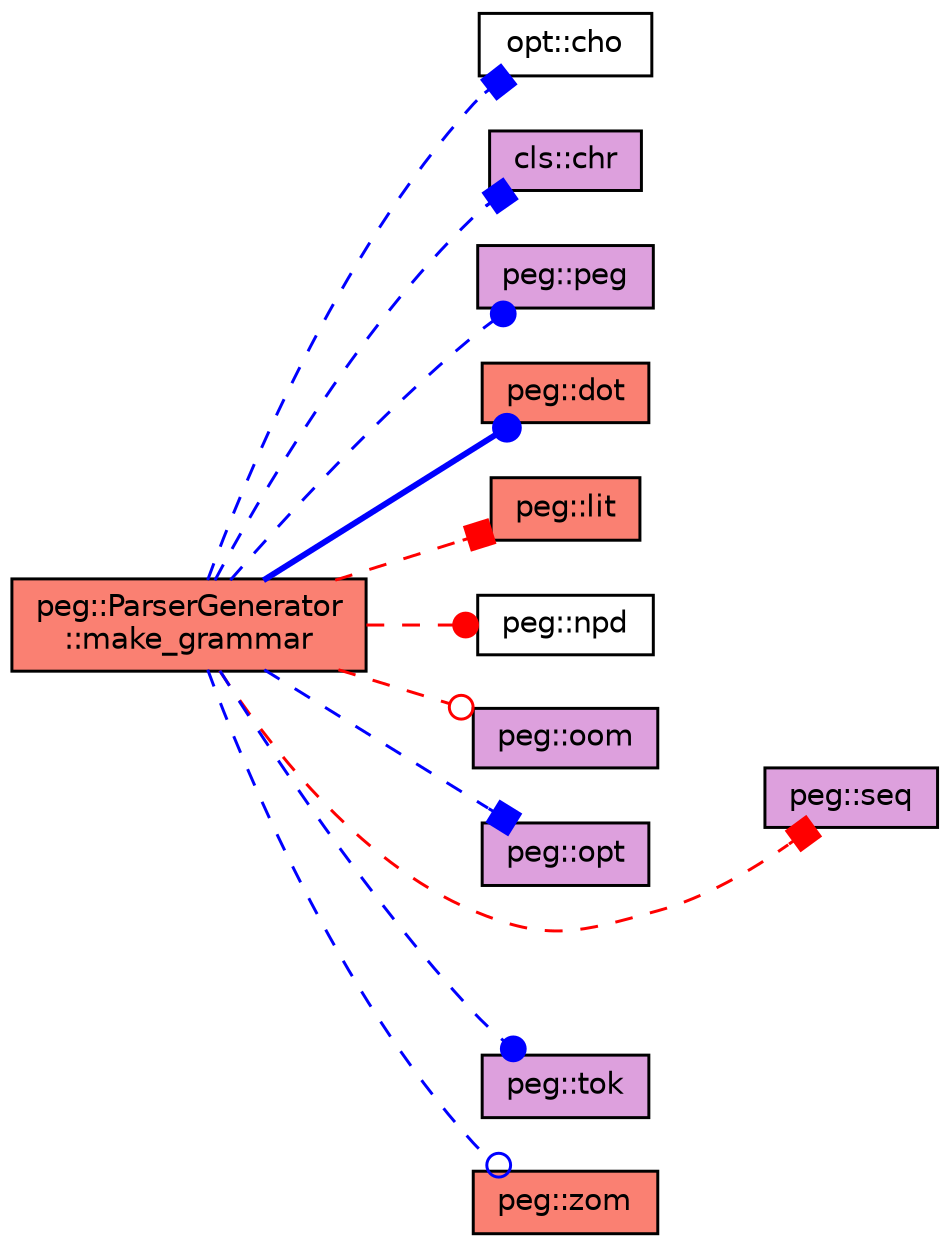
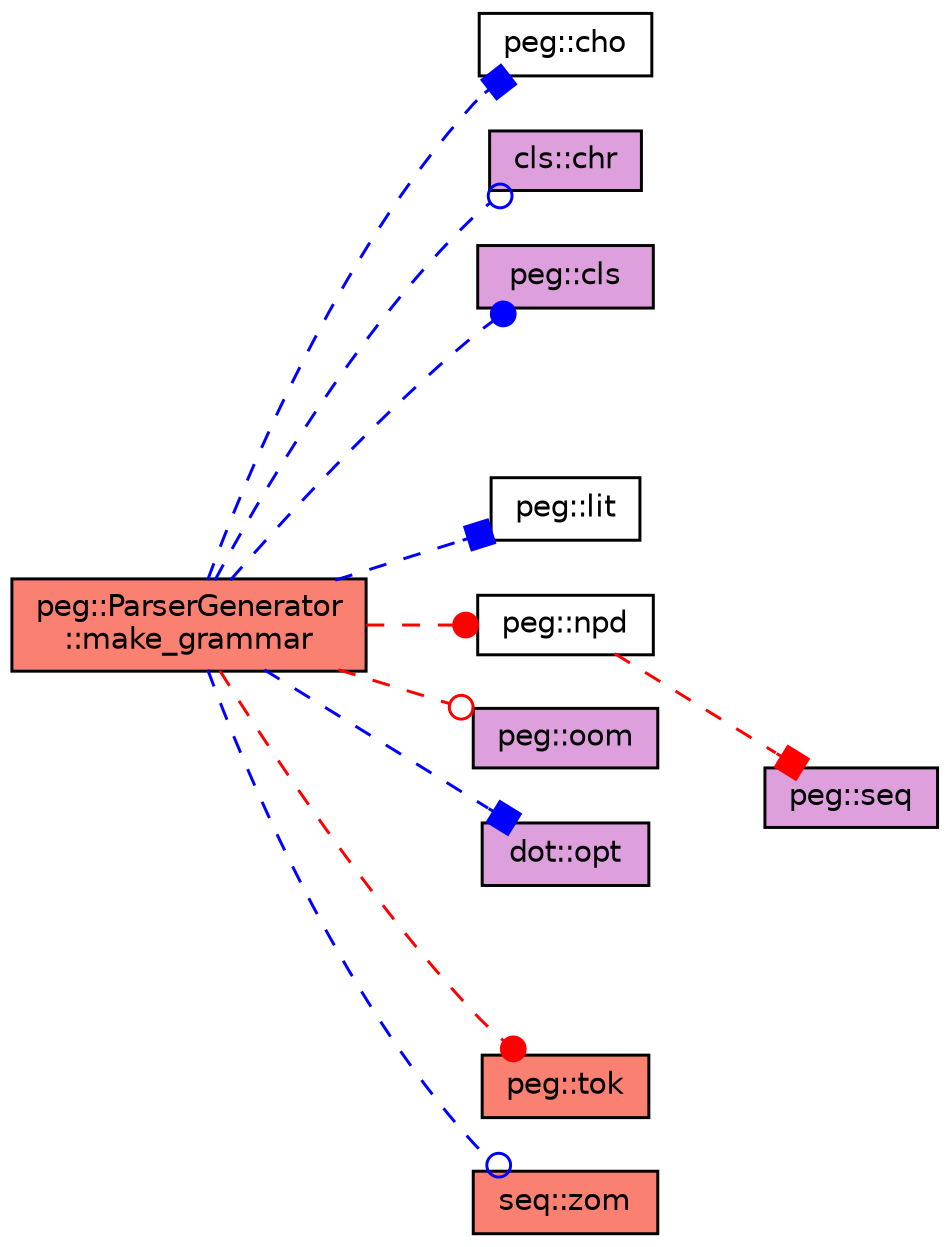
(566, 45) -> (566, 45)
(566, 277) -> (566, 277)
(337, 381) -> (337, 381)
(566, 393) -> none
(566, 509) -> (566, 509)
(399, 560) -> (399, 560)
(566, 854) -> (566, 854)
(352, 864) -> (352, 864)
(465, 907) -> (695, 703)
(566, 1086) -> (566, 1086)
(566, 1202) -> (566, 1202)
